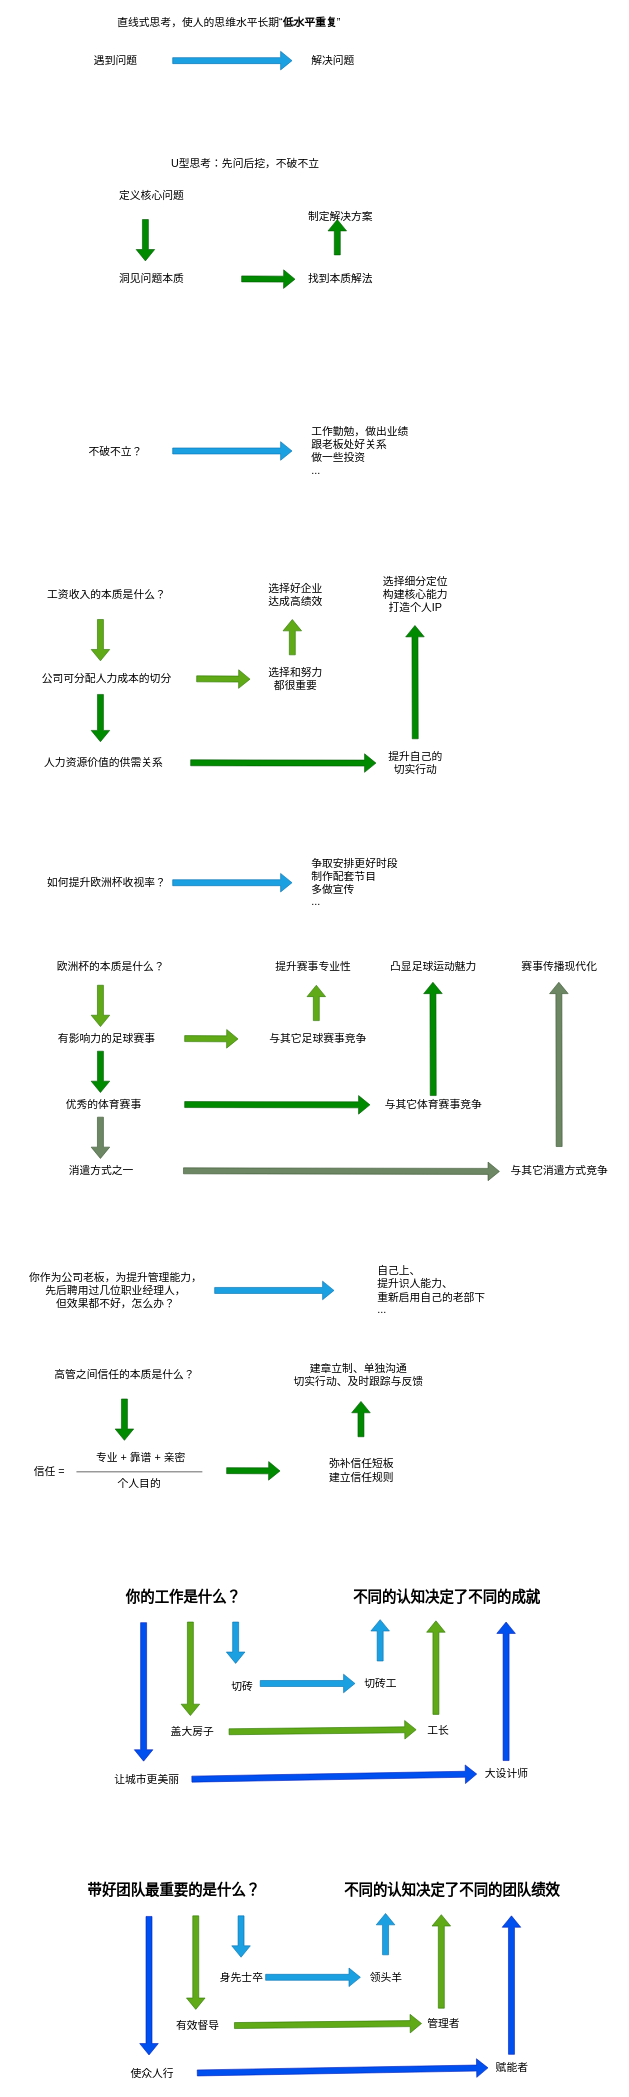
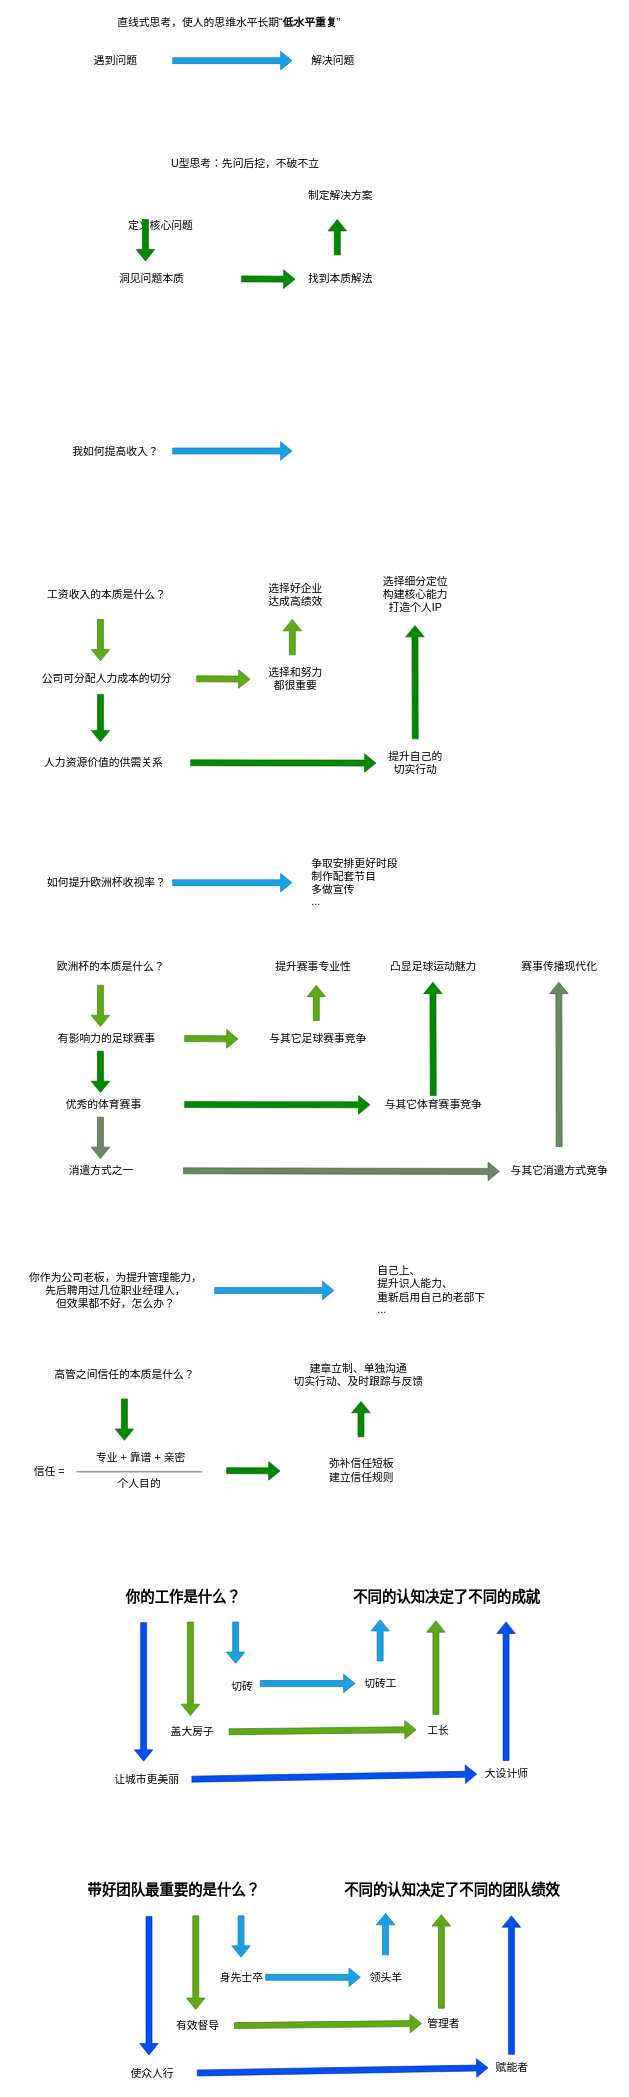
(152, 195) -> (161, 225)
(341, 216) -> (341, 195)
(116, 451) -> (116, 451)
(368, 451) -> none
